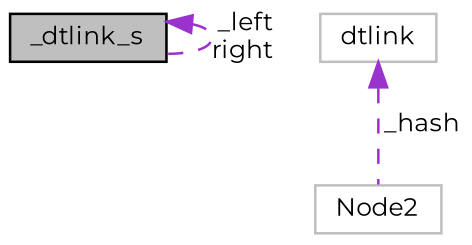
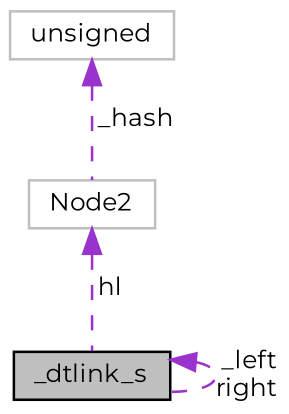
(378, 38) -> (92, 35)
none -> (92, 303)
